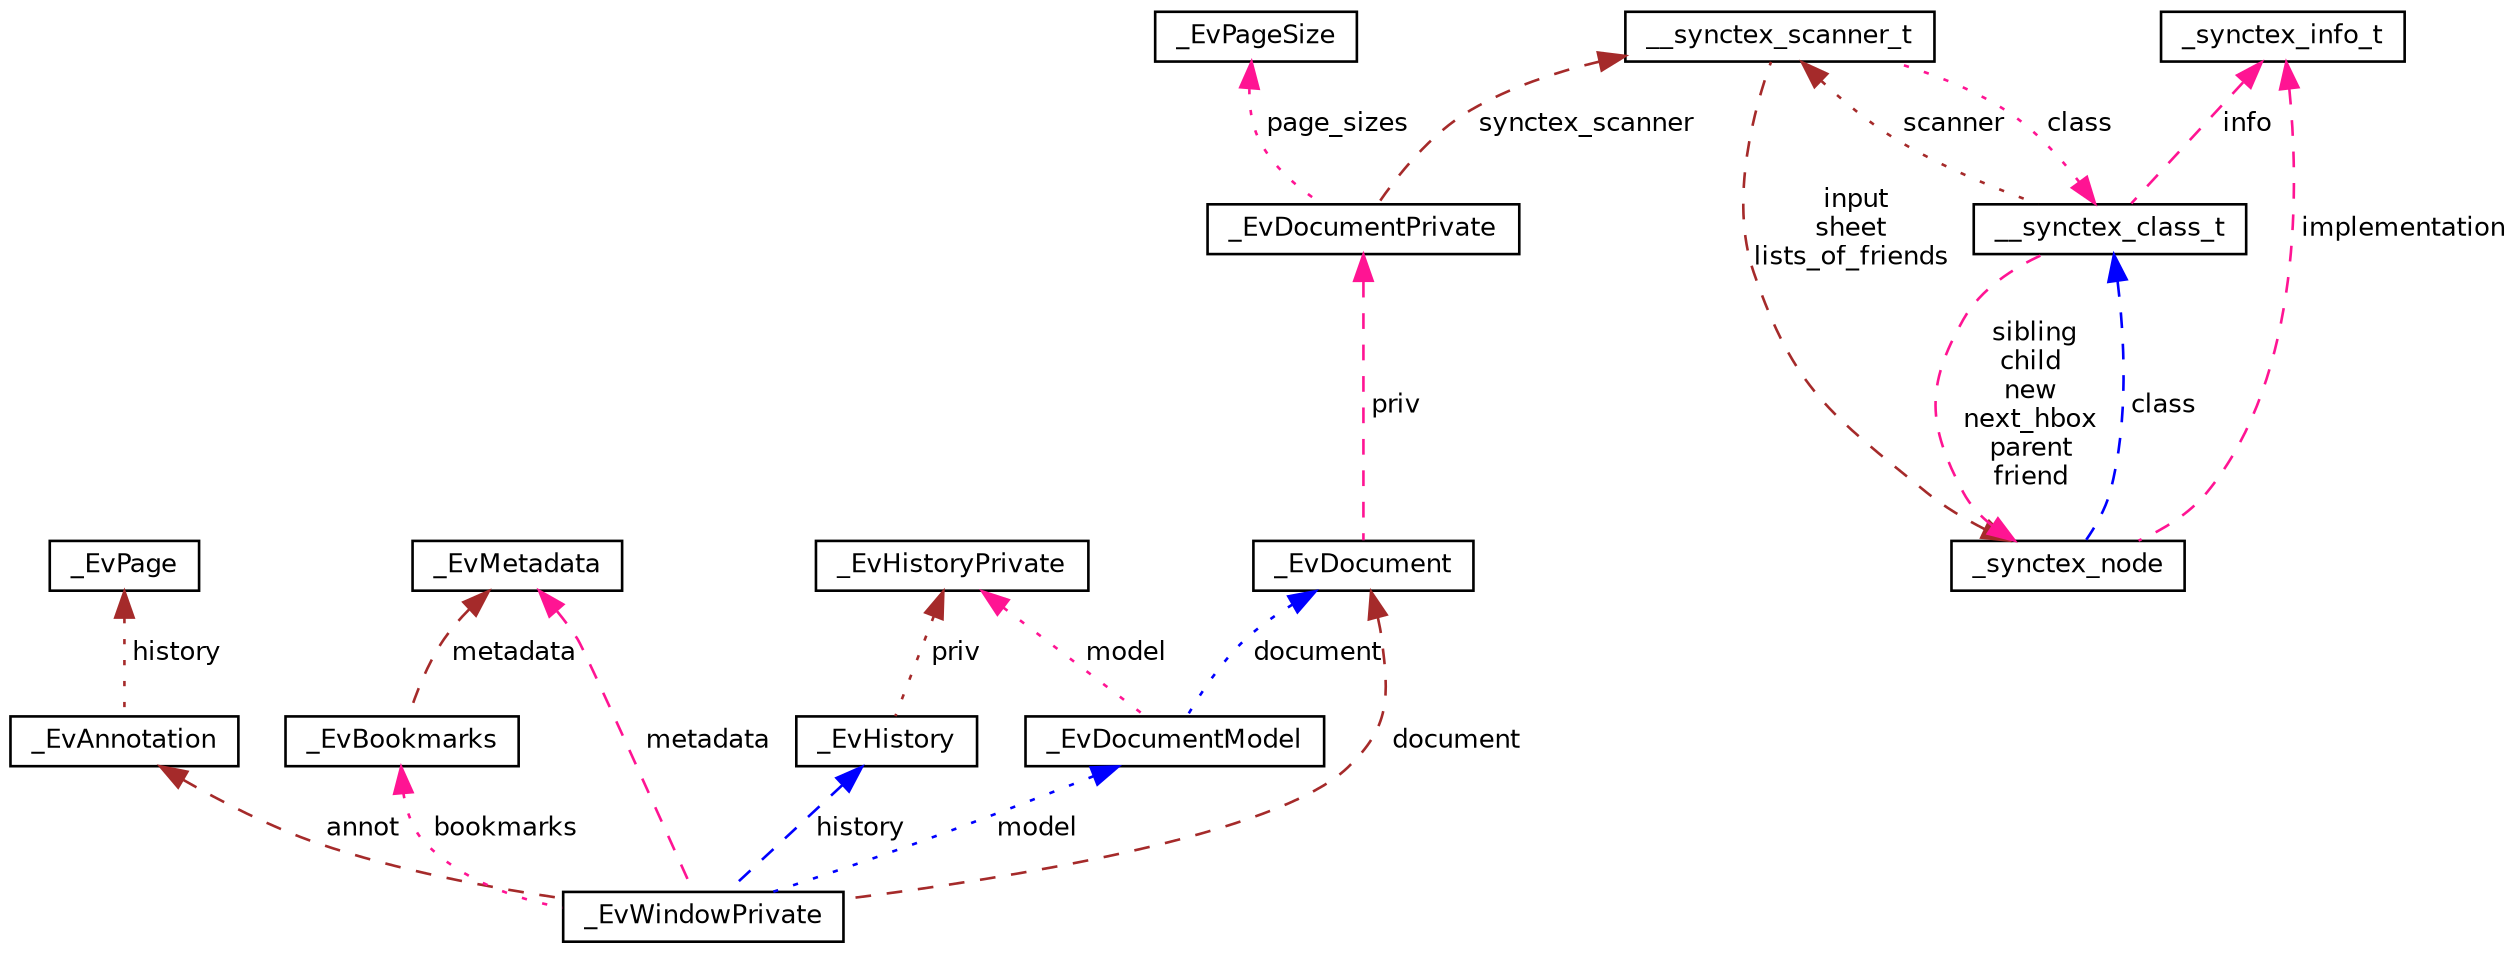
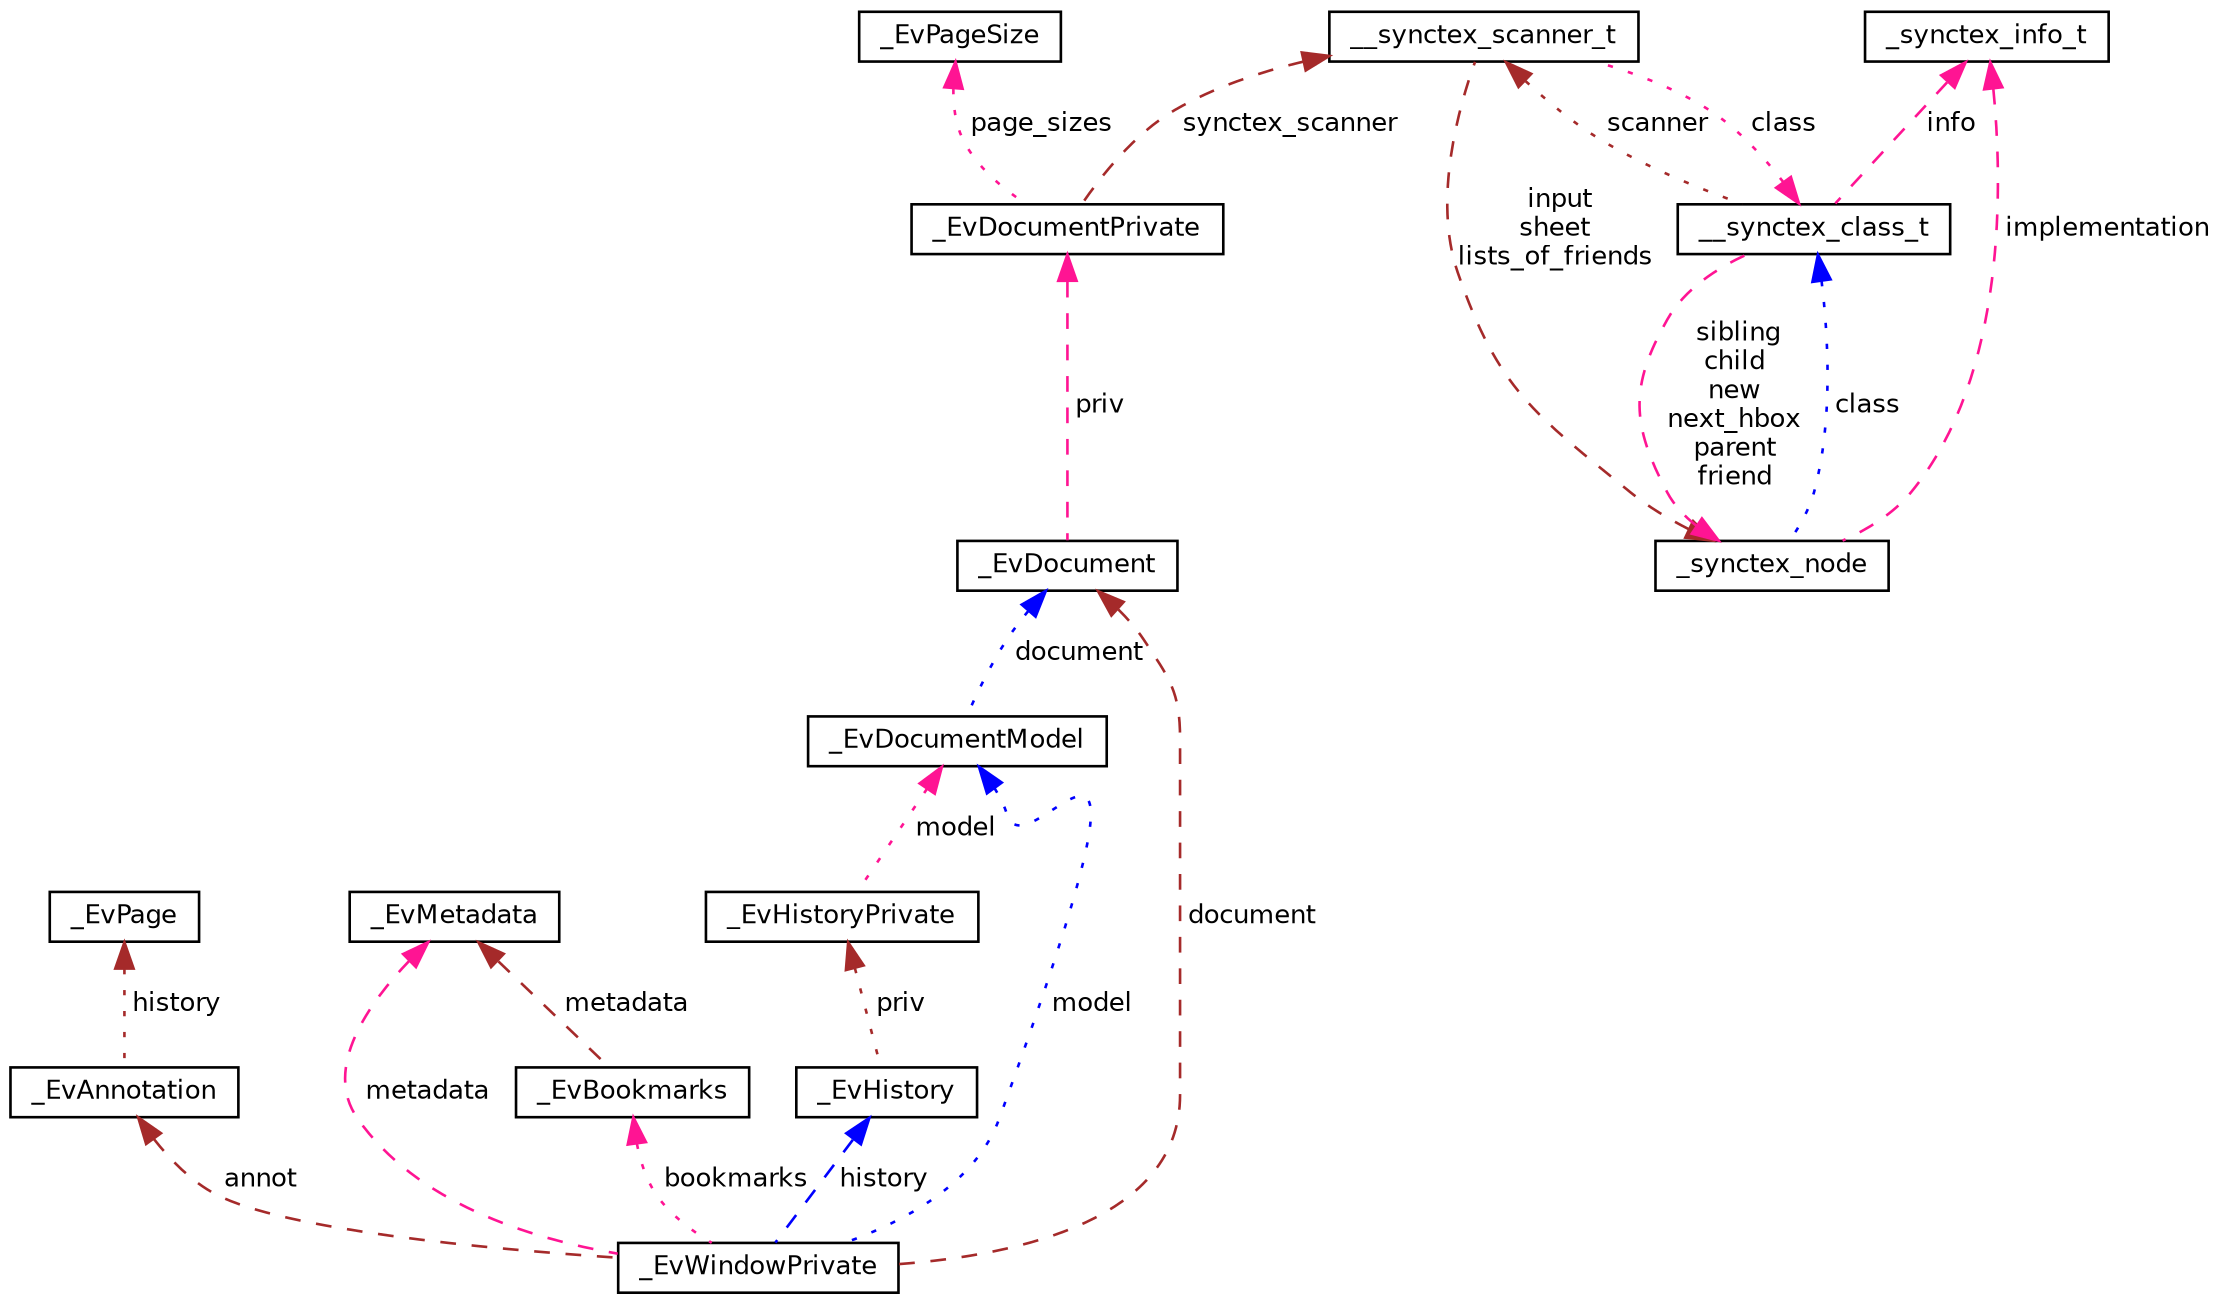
(2122, 414) -> (1826, 414)
(1074, 662) -> (892, 840)
